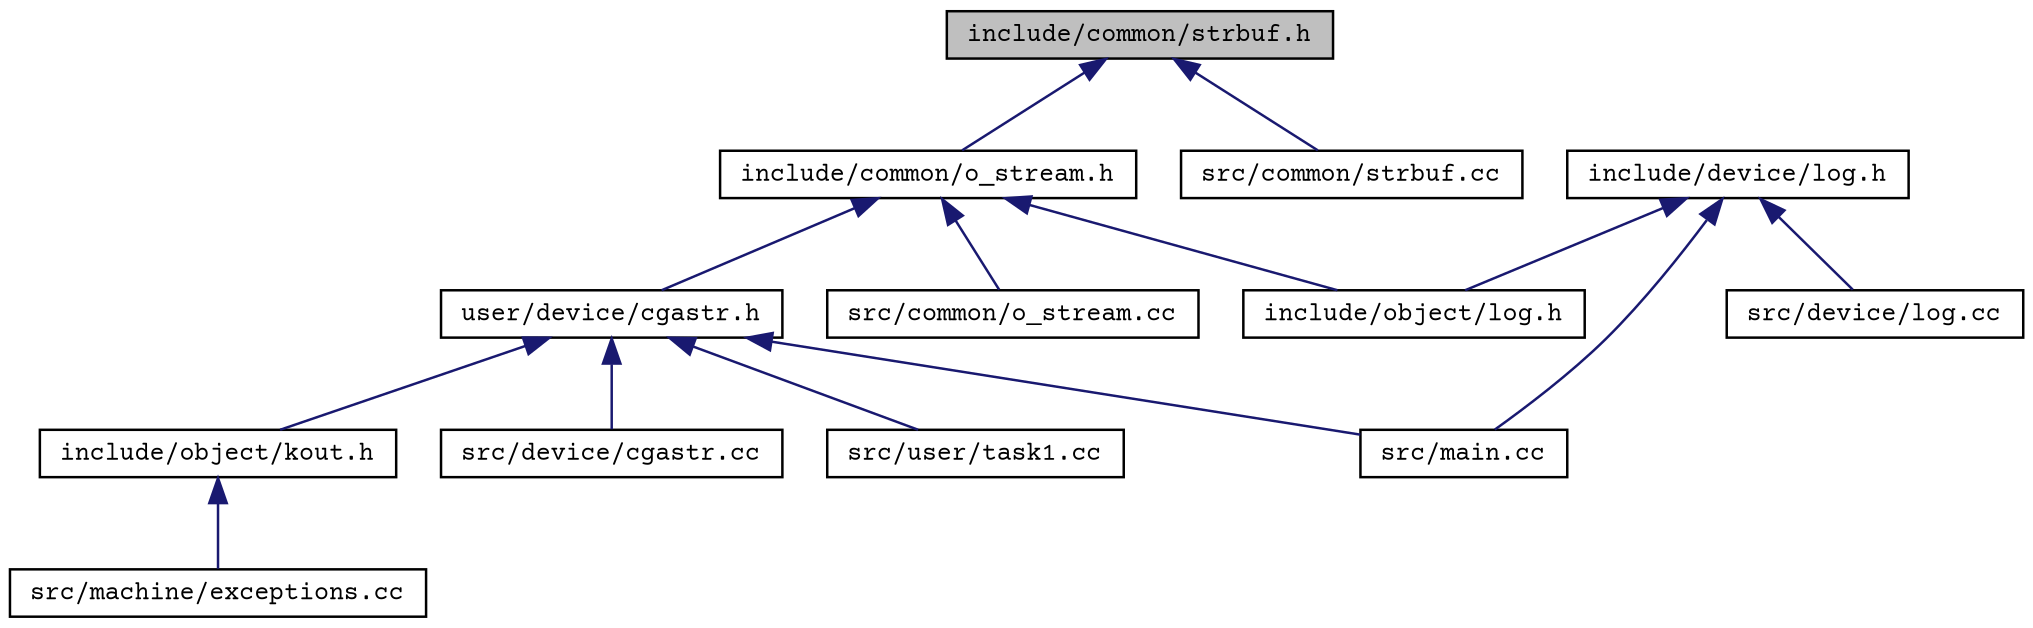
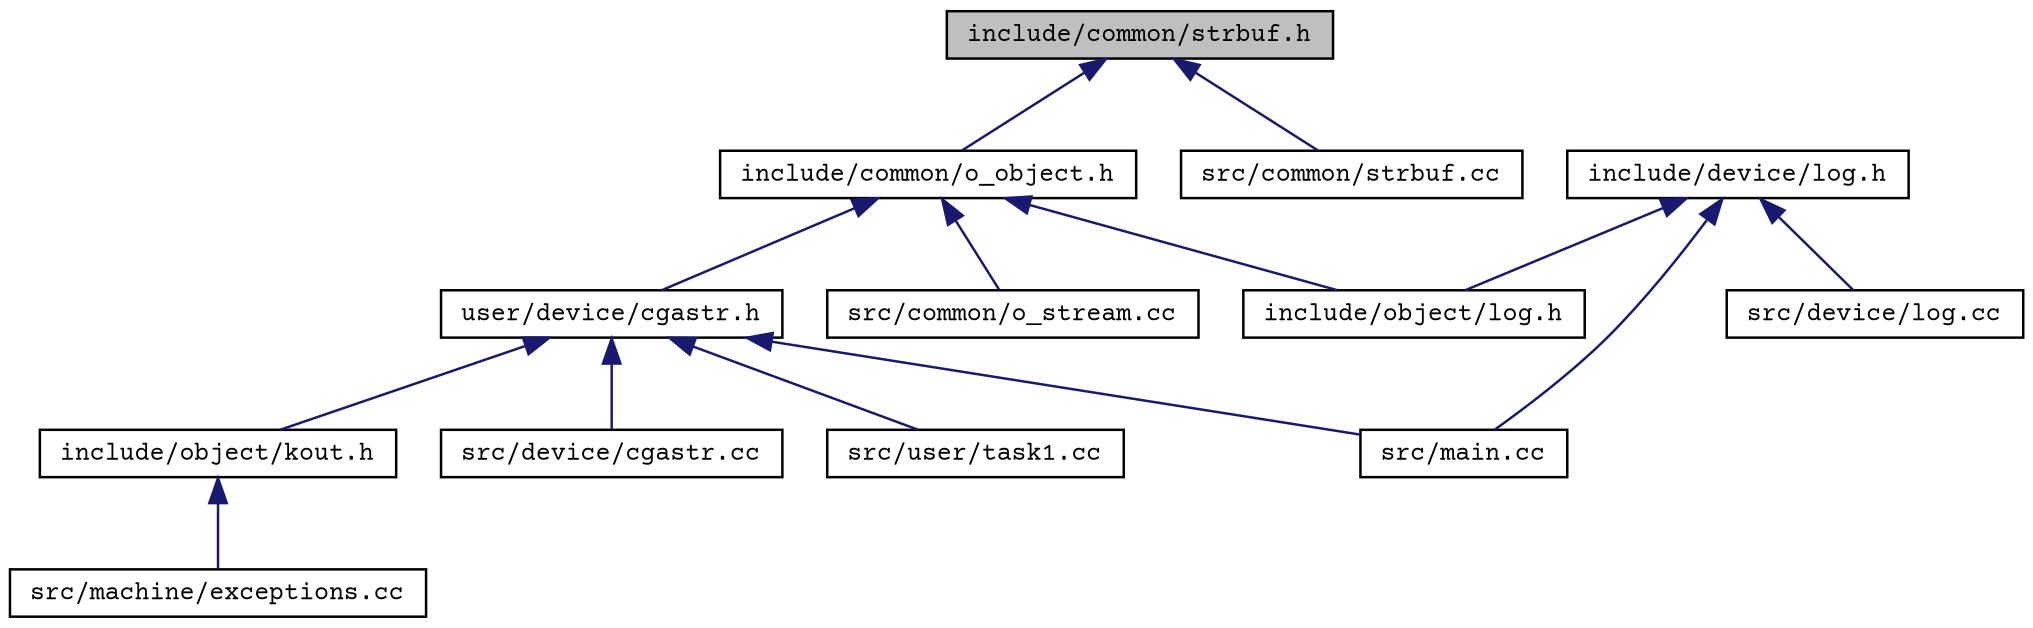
(928, 174) -> (928, 174)
